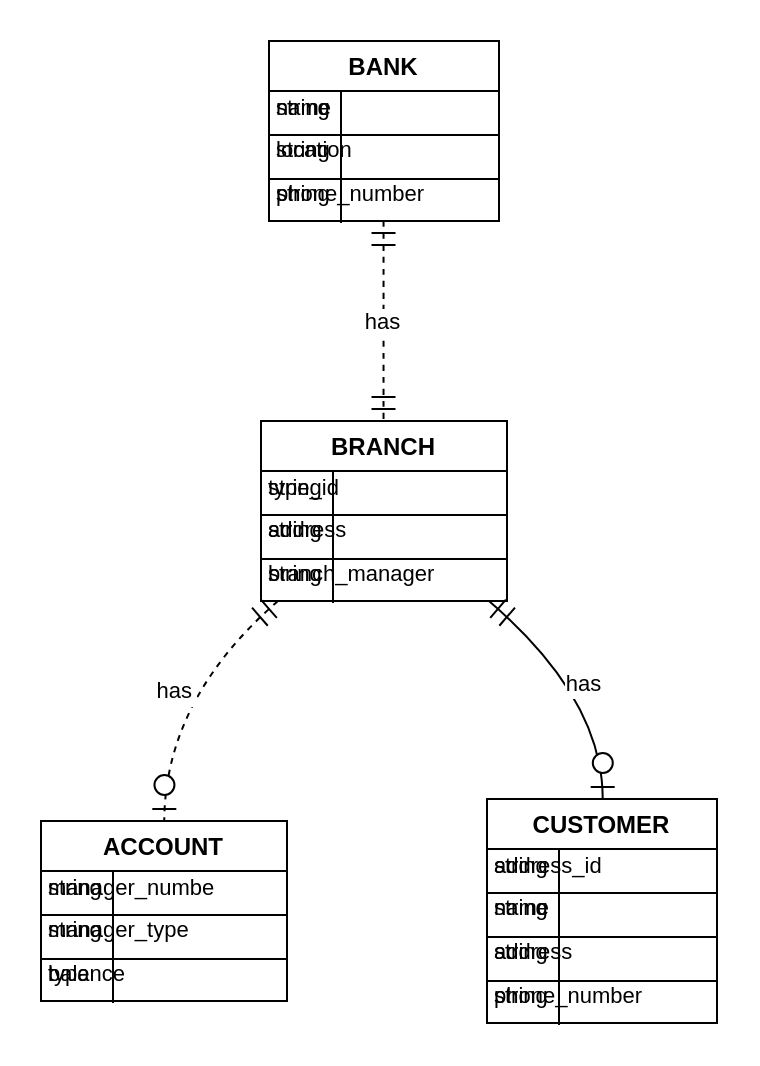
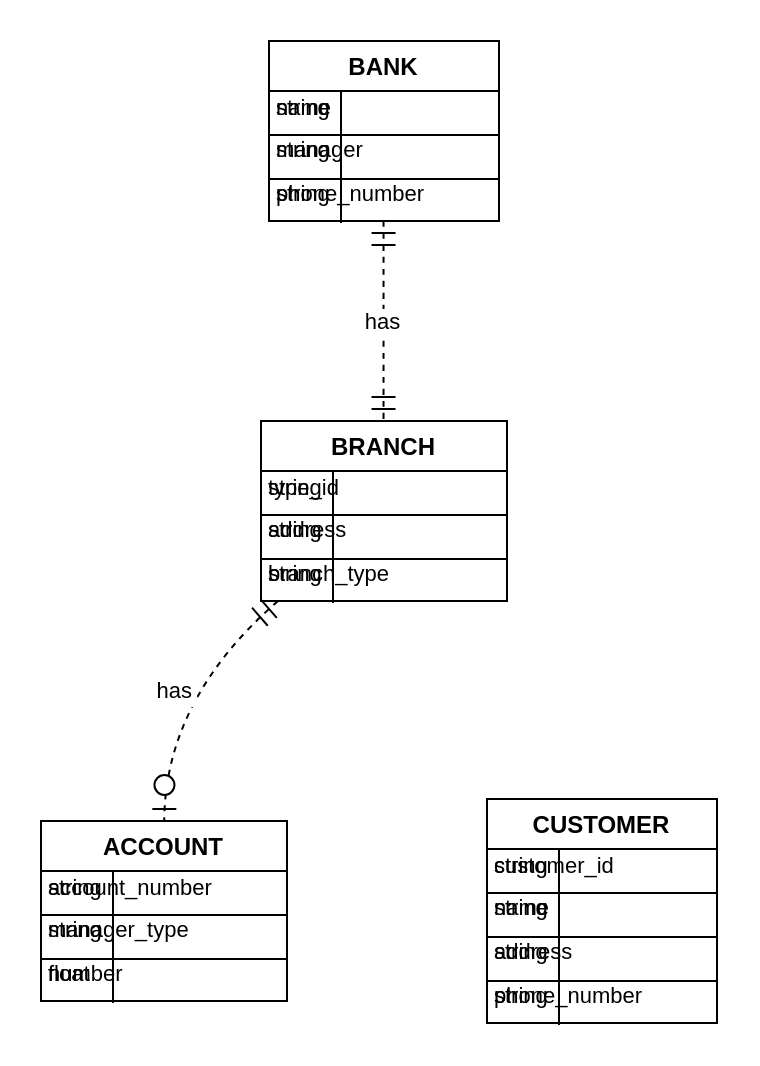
(320, 150) -> (319, 150)
(354, 574) -> (336, 574)
(557, 673) -> none
(553, 866) -> (559, 866)
(134, 888) -> (134, 888)
(73, 974) -> (76, 974)
(88, 974) -> (85, 974)
